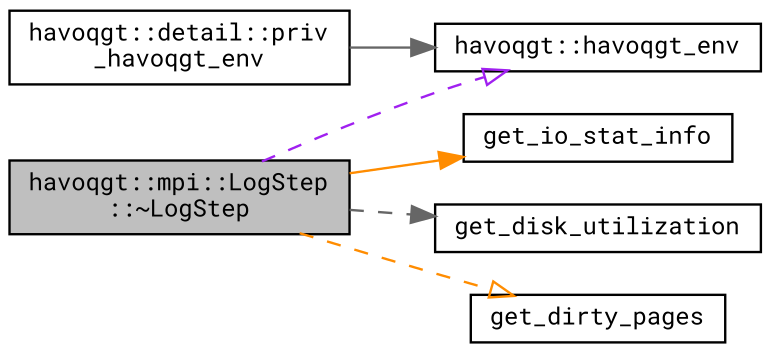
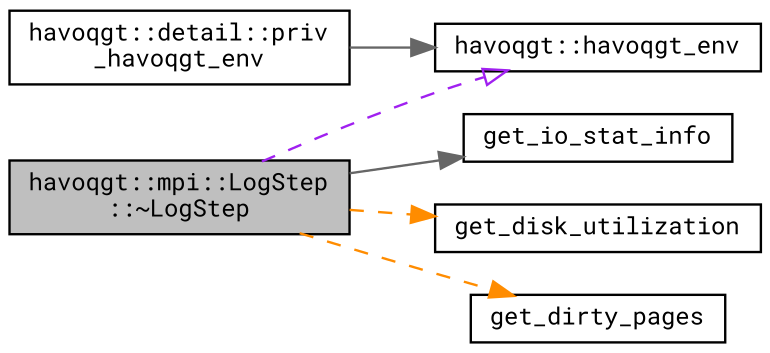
(394, 167) -> (394, 167)
(380, 212) -> (380, 212)
(395, 262) -> (395, 262)
